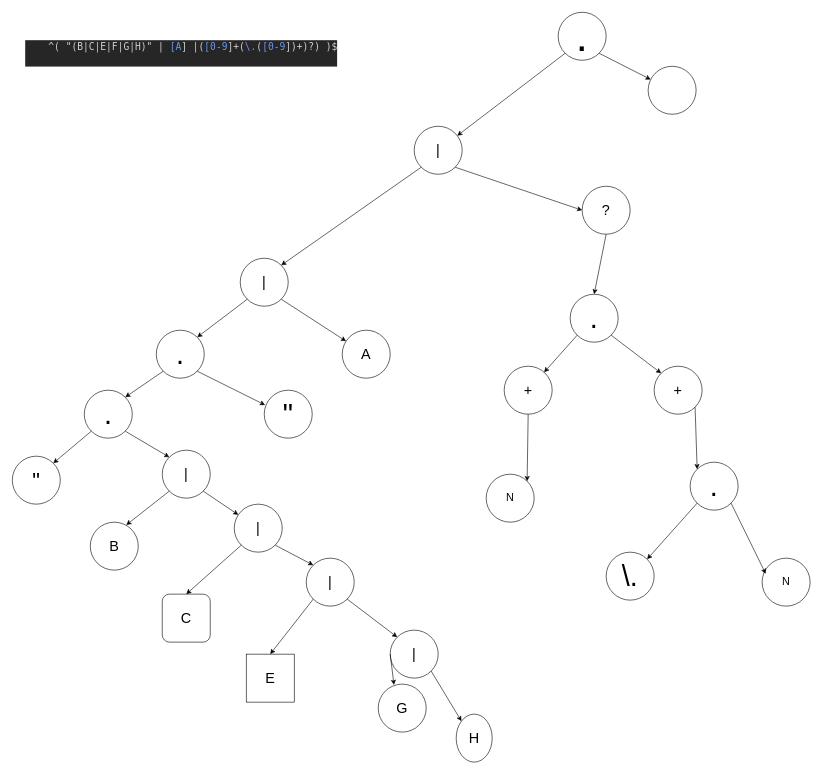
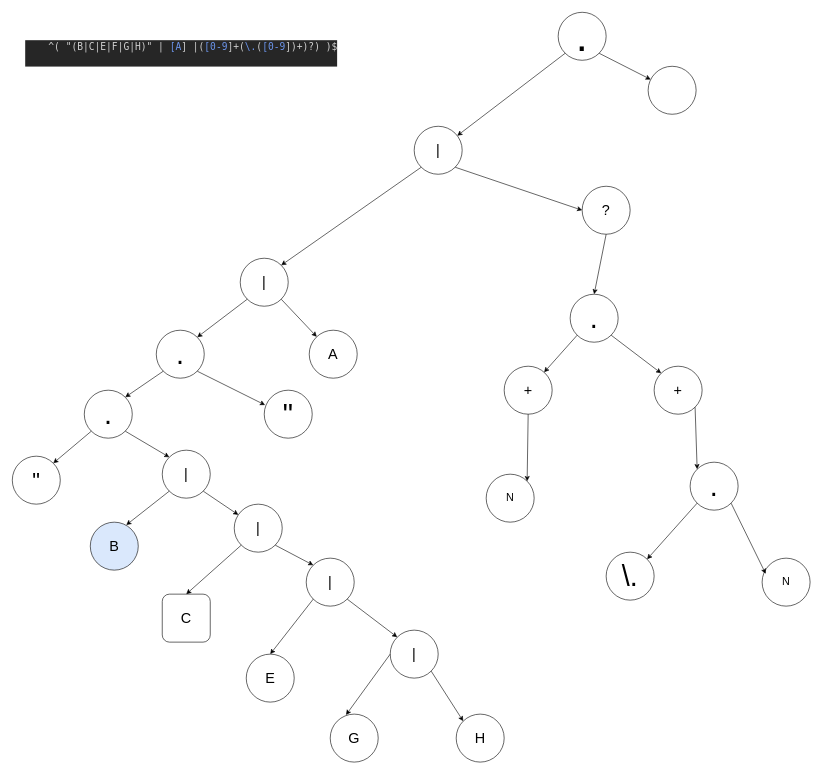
(366, 354) -> (333, 354)
(114, 546) -> (114, 546)
(270, 678) -> (270, 678)
(402, 708) -> (354, 738)
(474, 738) -> (480, 738)
